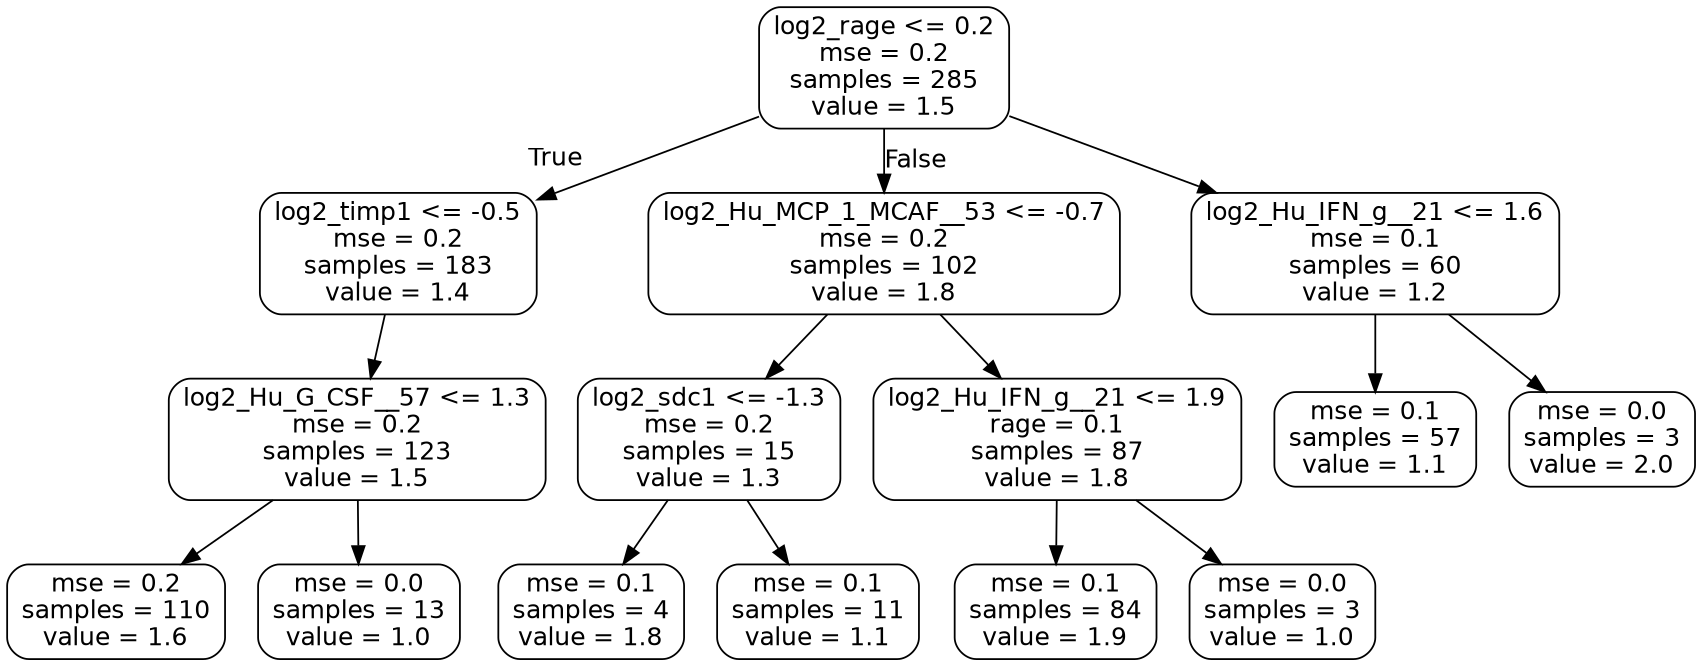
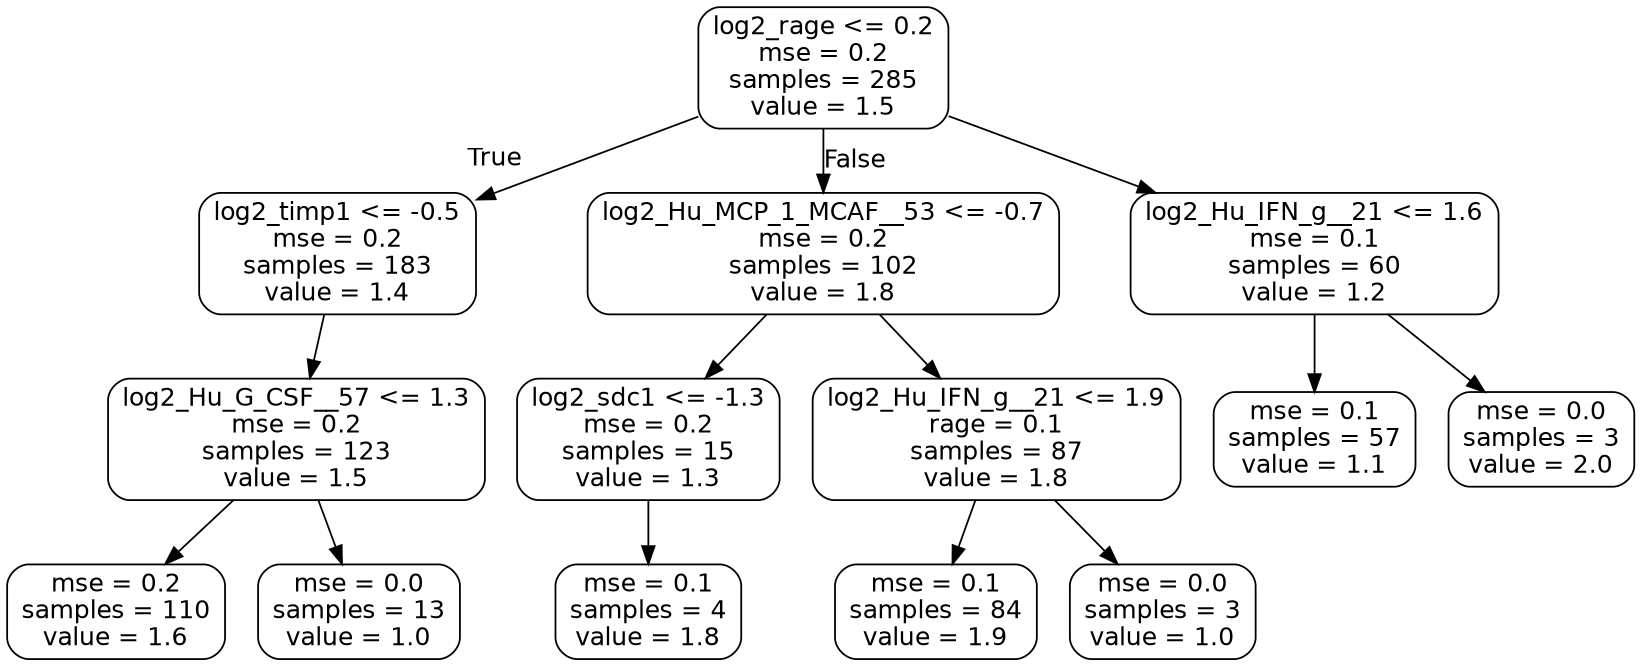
(818, 612) -> none
